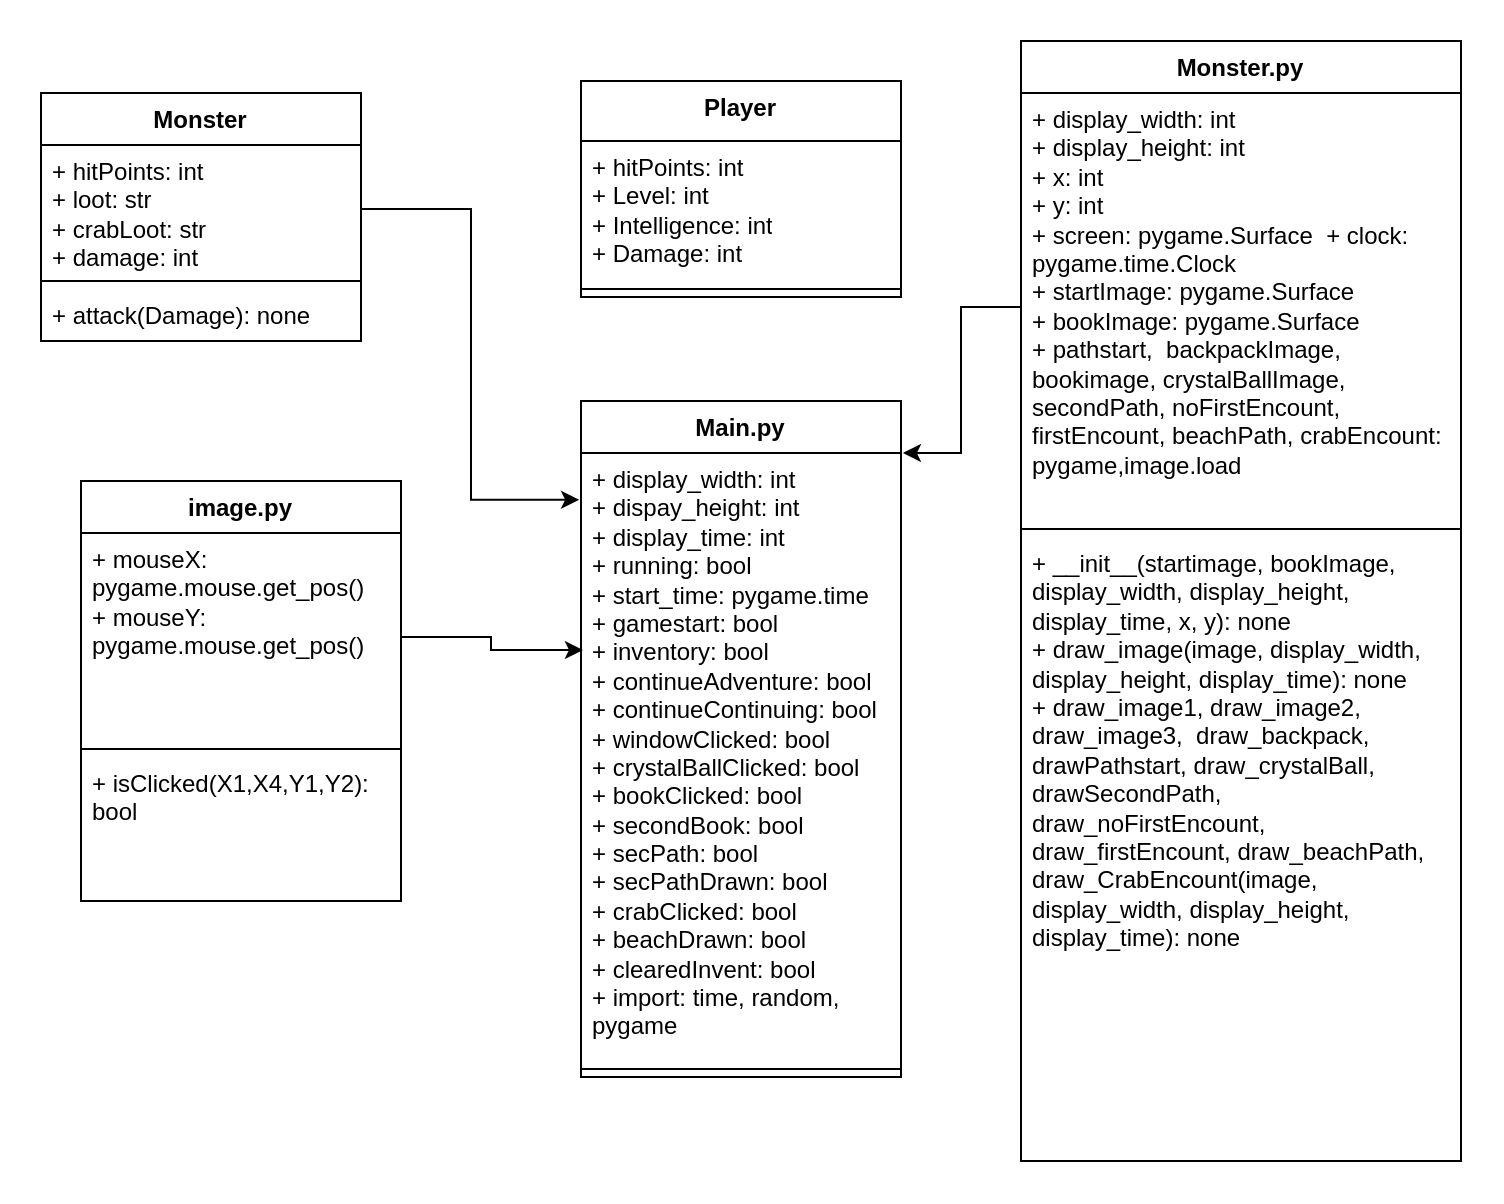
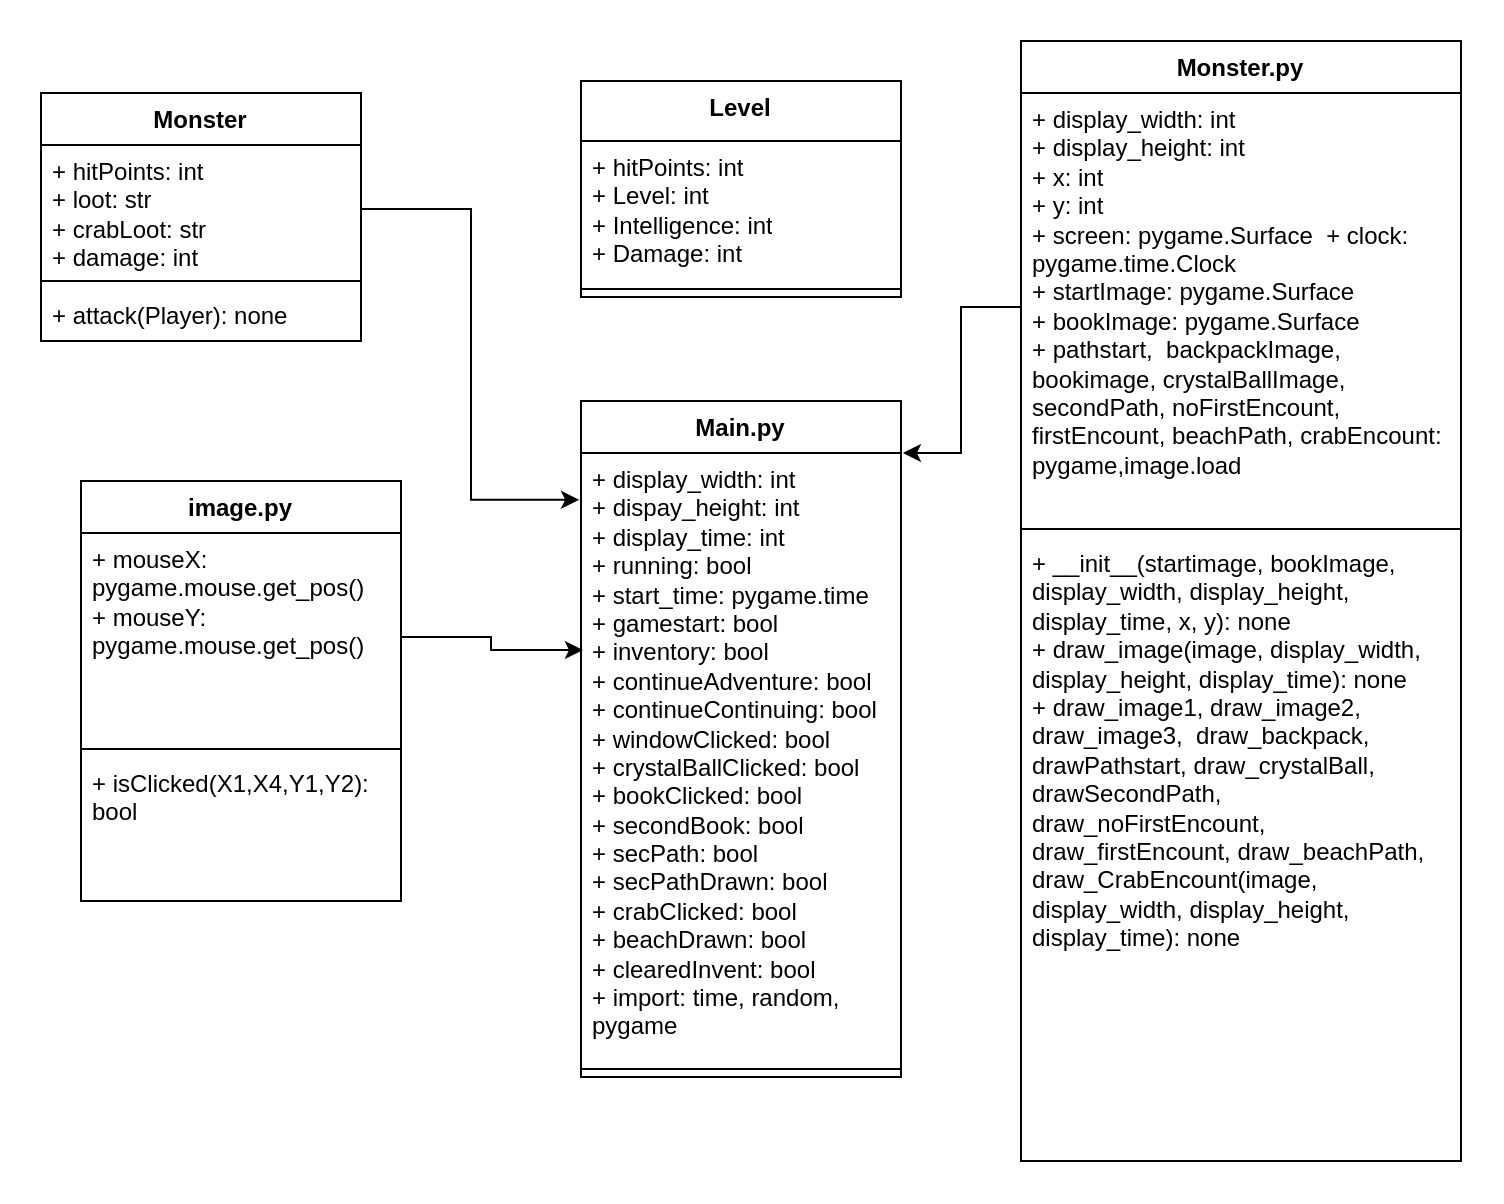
(741, 109) -> (741, 109)
(191, 317) -> (188, 317)
